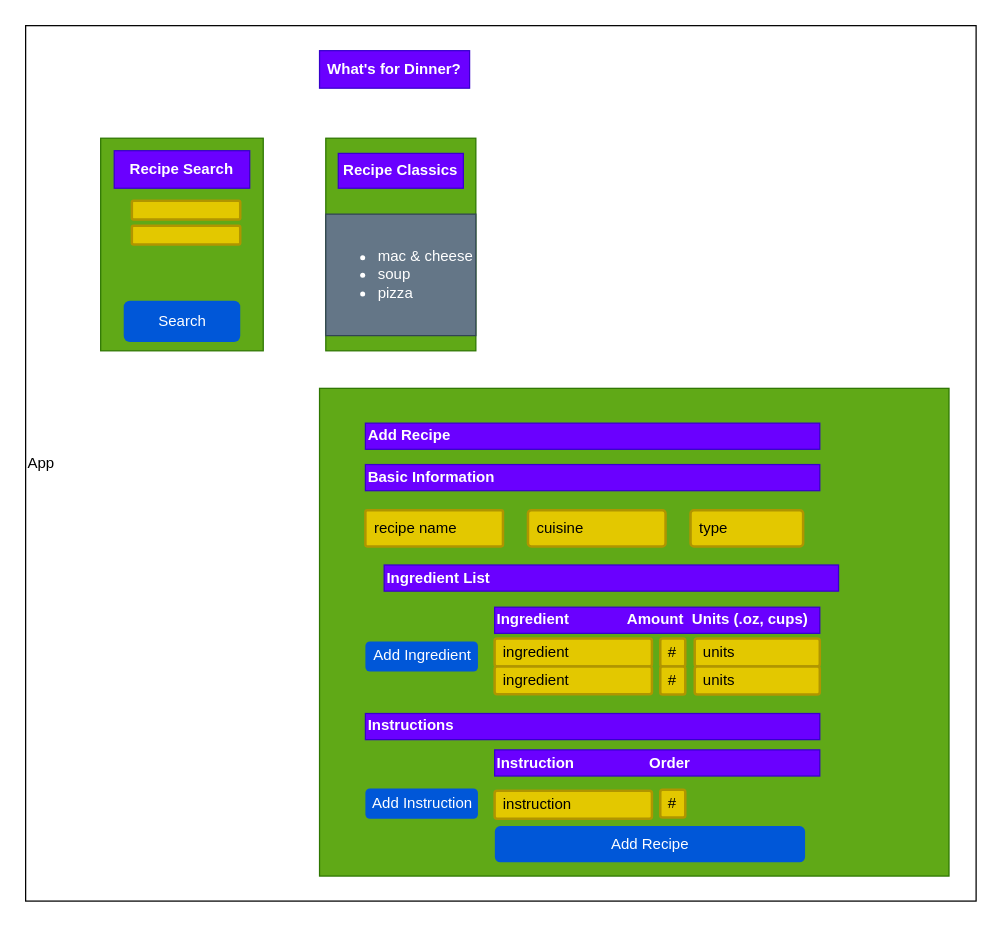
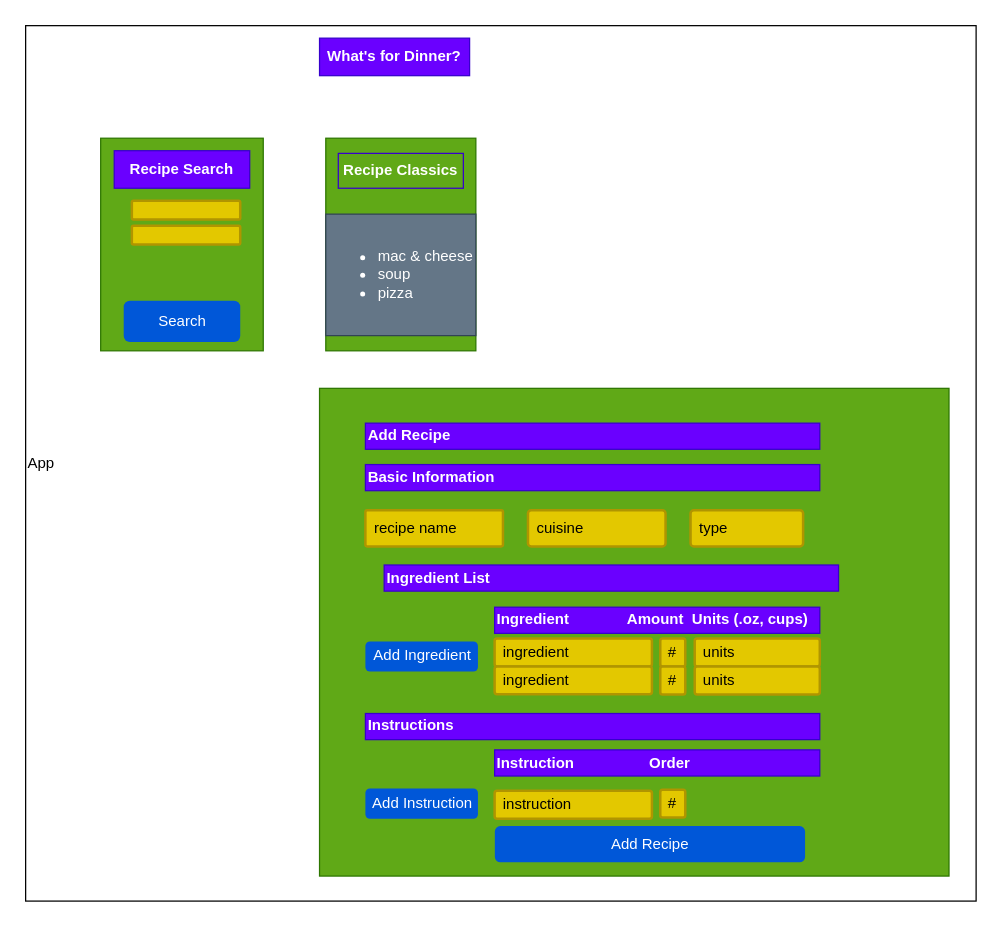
(394, 69) -> (394, 57)
(401, 171) -> (401, 171)
